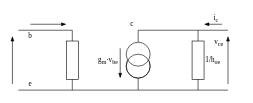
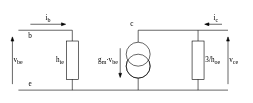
none -> (48, 18)
(219, 42) -> (234, 60)
none -> (18, 60)
none -> (60, 60)
(213, 60) -> (213, 60)
